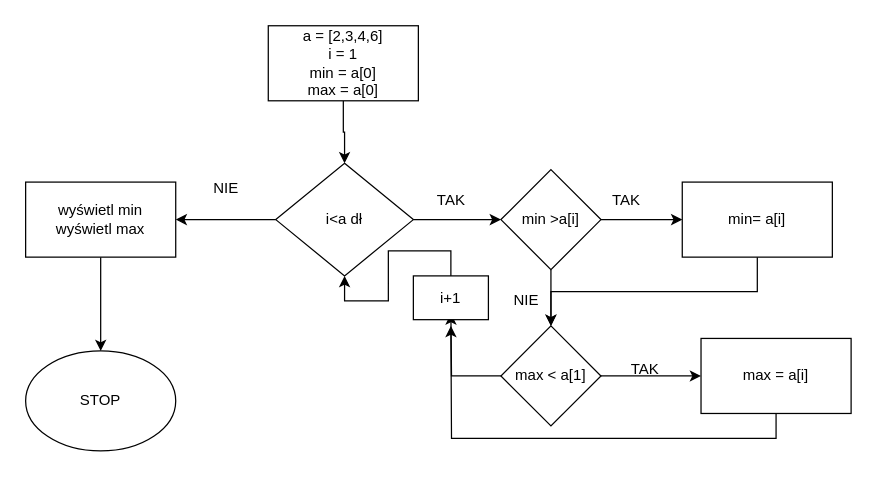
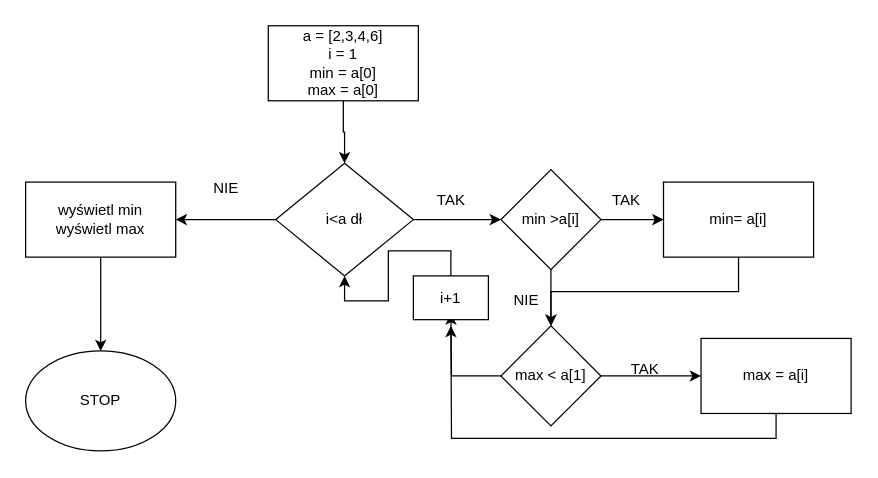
(757, 219) -> (738, 219)
